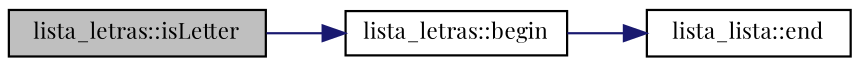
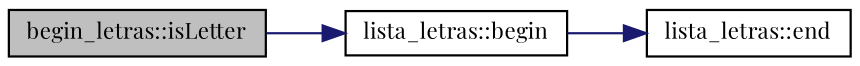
(137, 33) -> (137, 33)
(749, 33) -> (749, 33)
